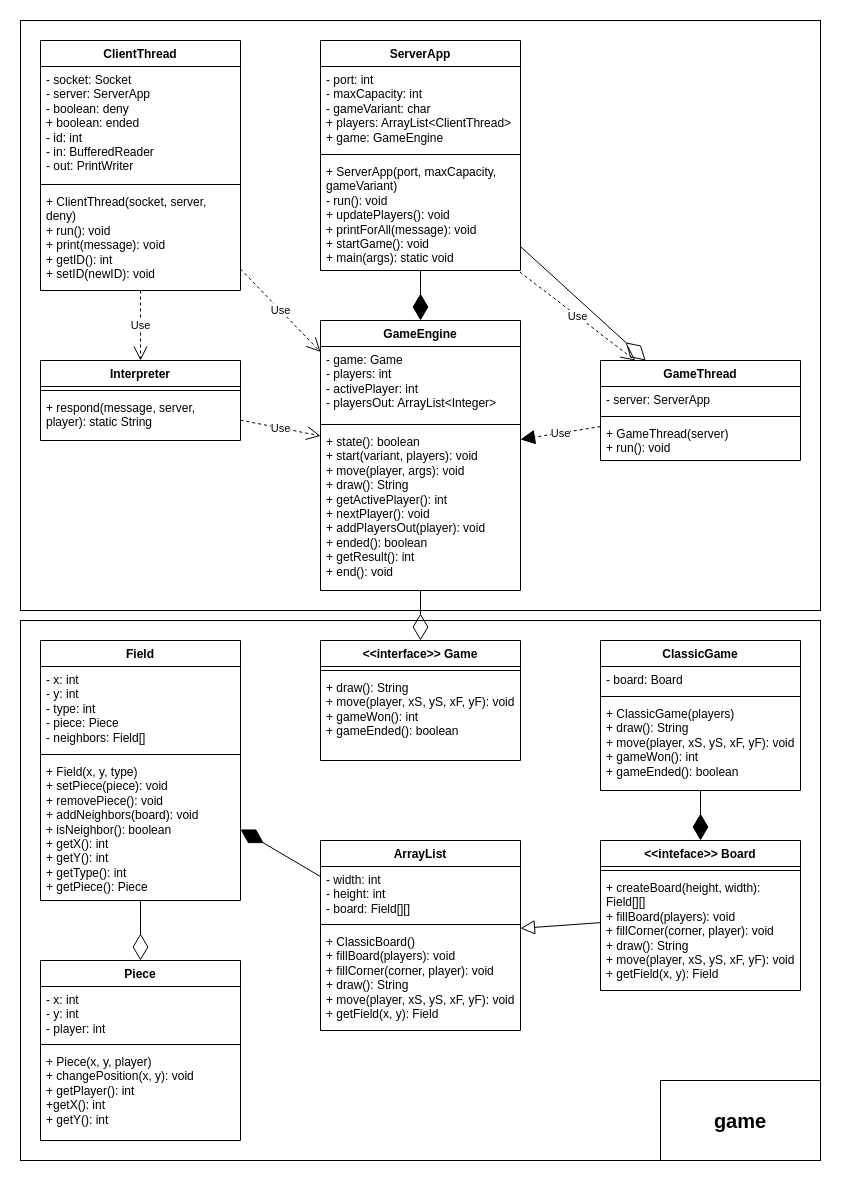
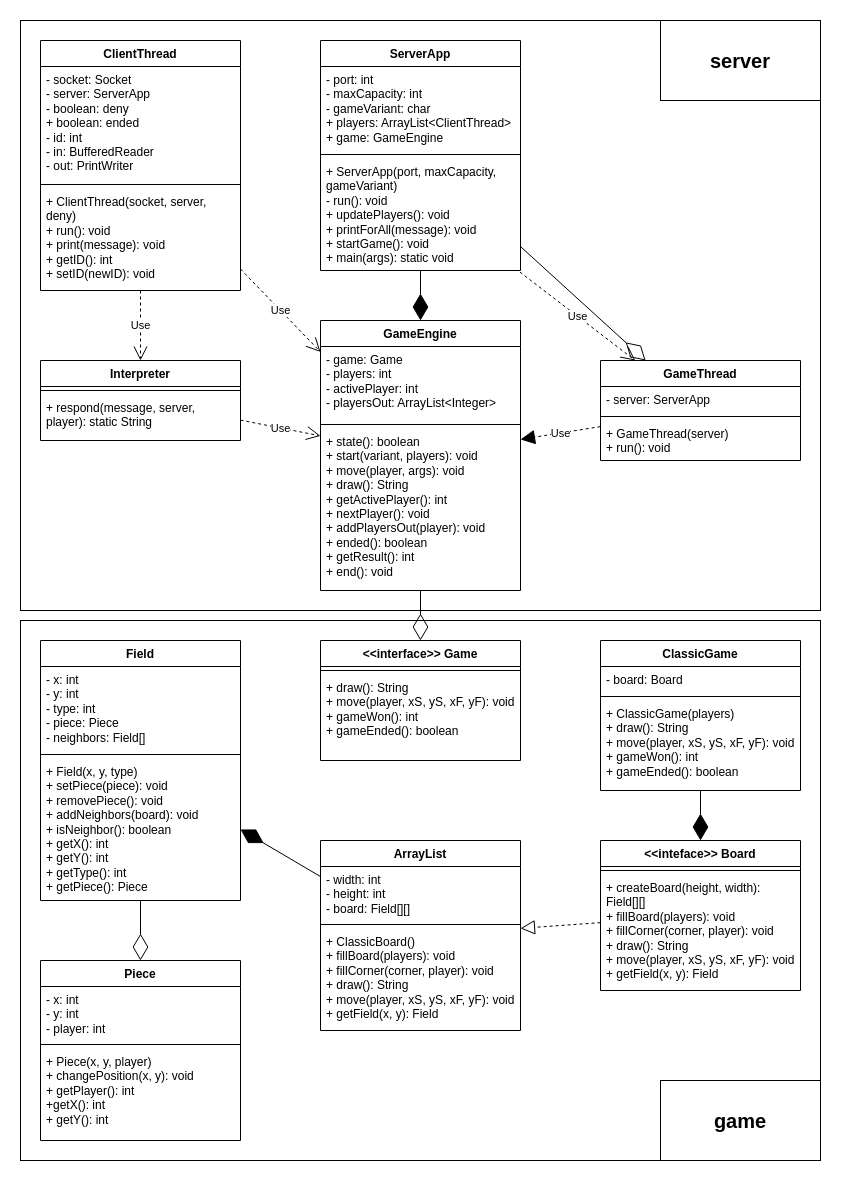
none -> (741, 61)
(567, 925) -> (567, 925)
